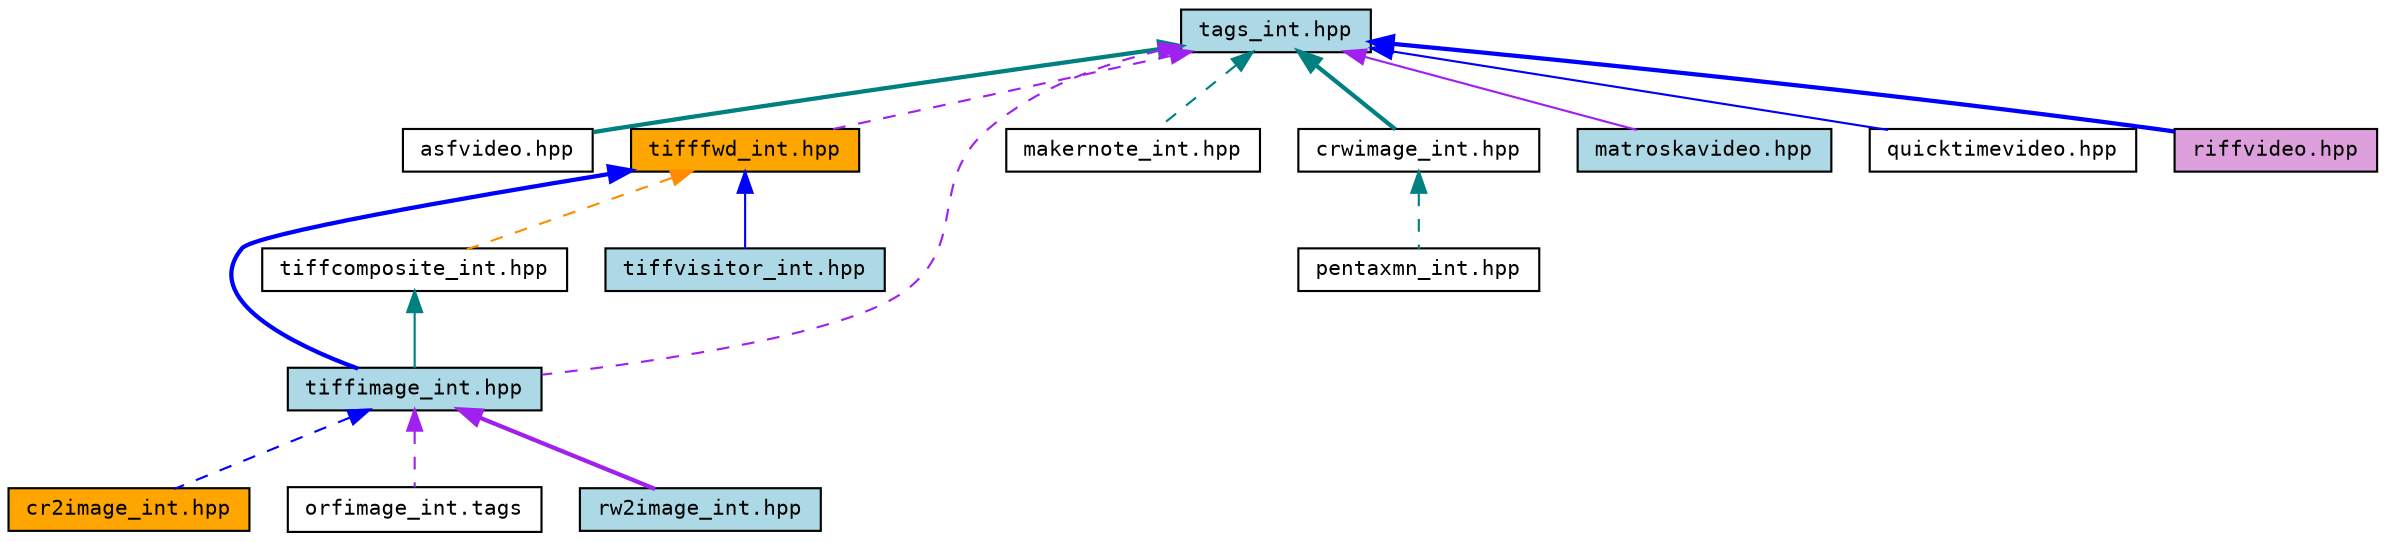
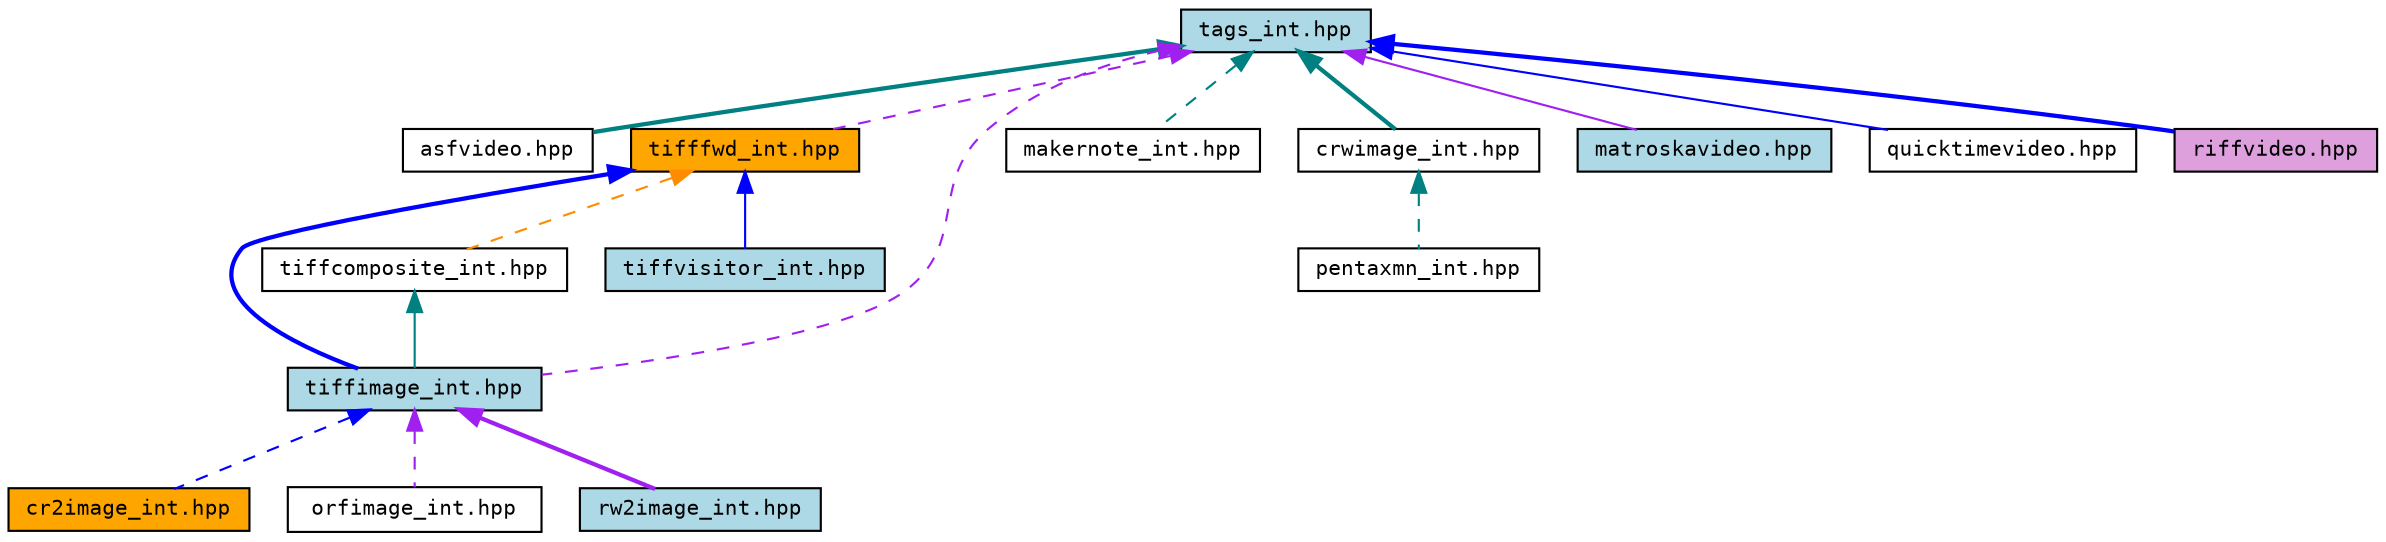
(415, 510) -> (415, 510)
